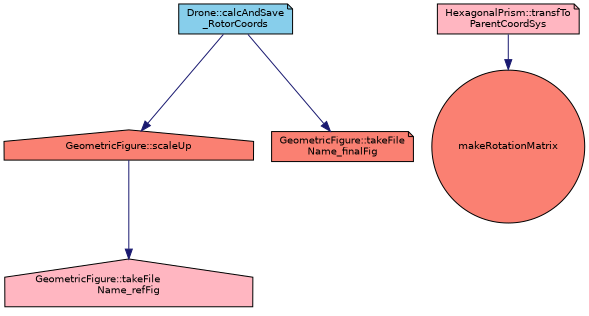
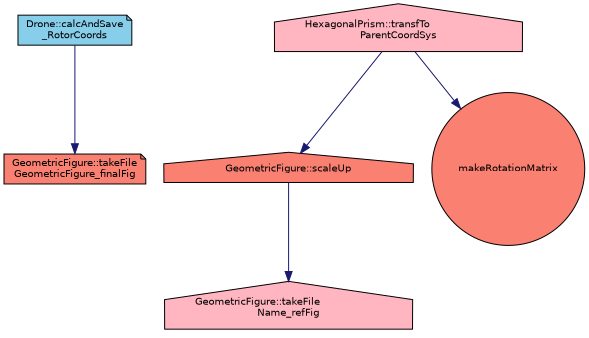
(508, 19) -> (398, 30)
(186, 79) -> (344, 99)
(343, 147) -> (75, 169)
